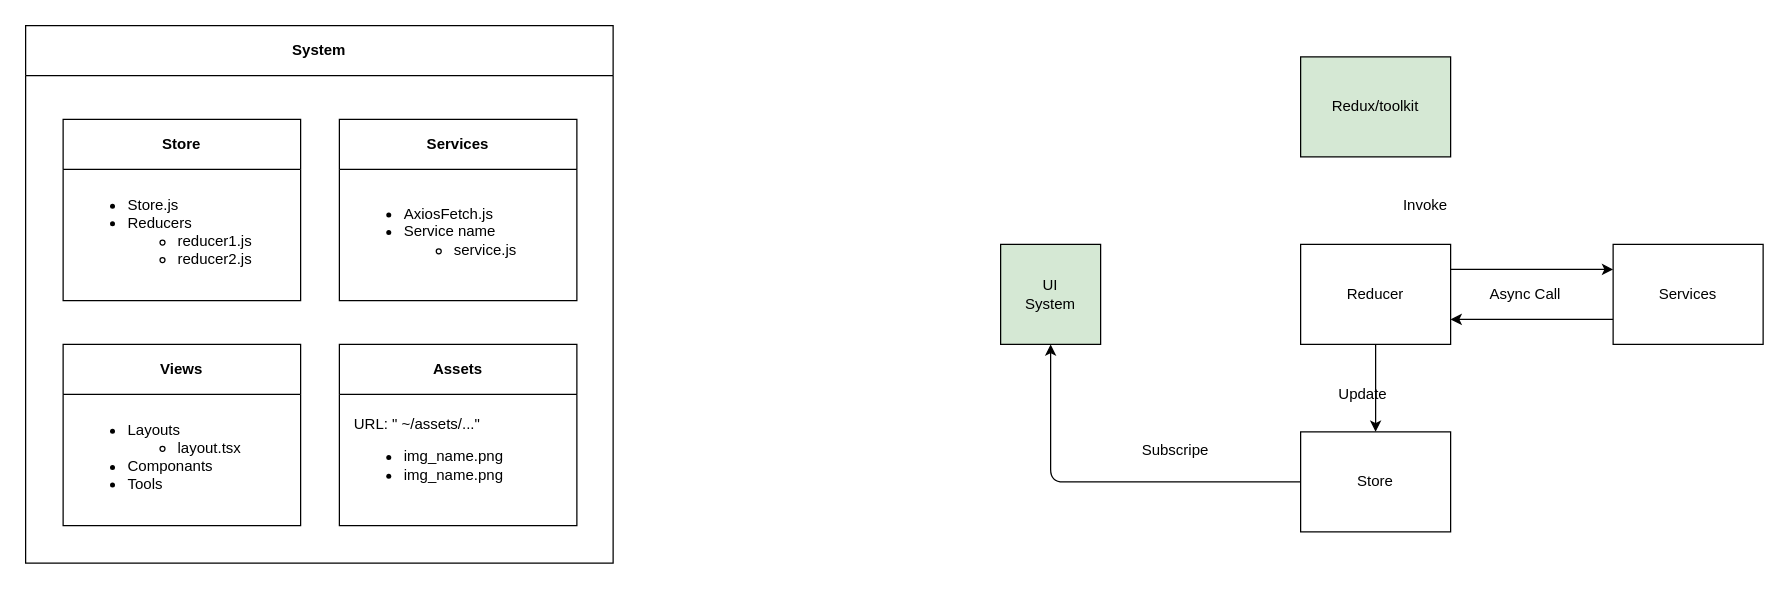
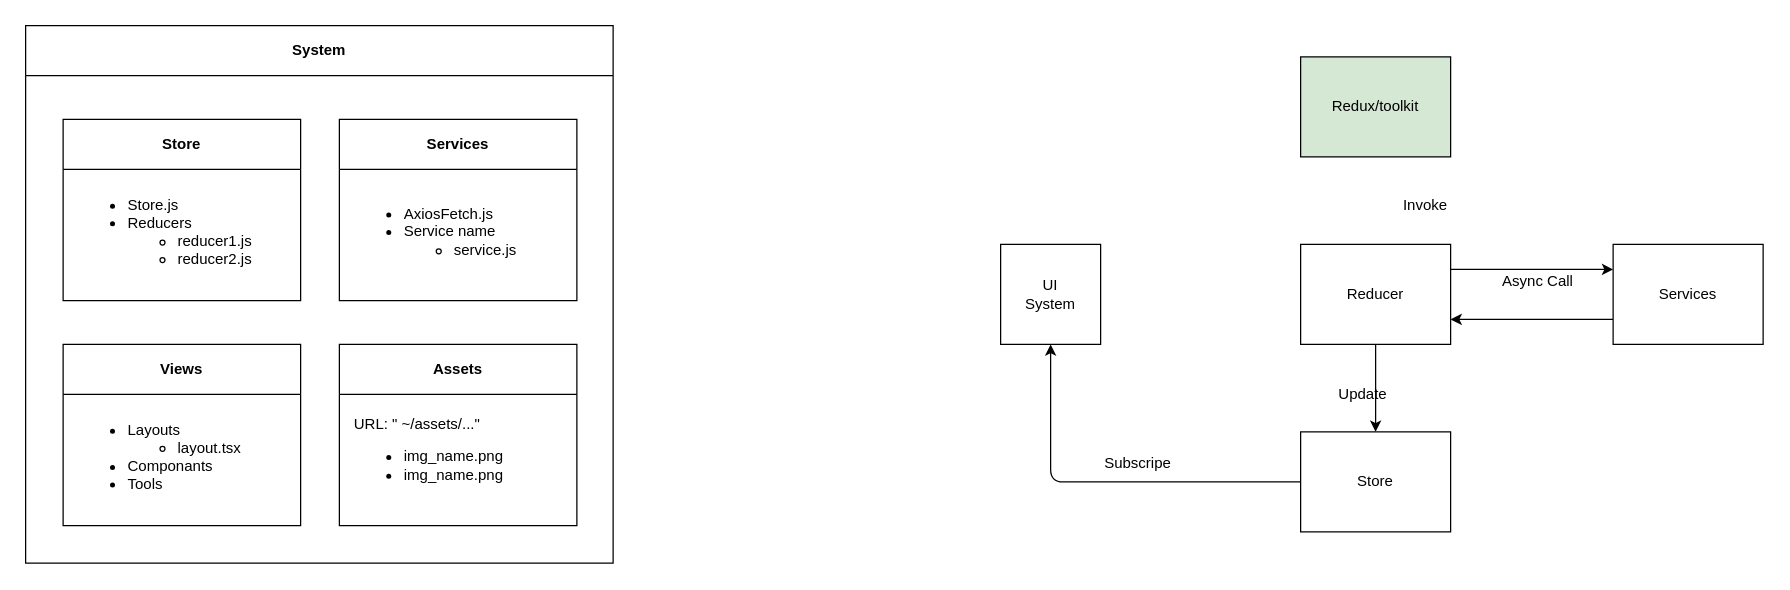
(1051, 294) -> (1051, 294)
(1526, 294) -> (1538, 282)
(1176, 451) -> (1138, 463)
